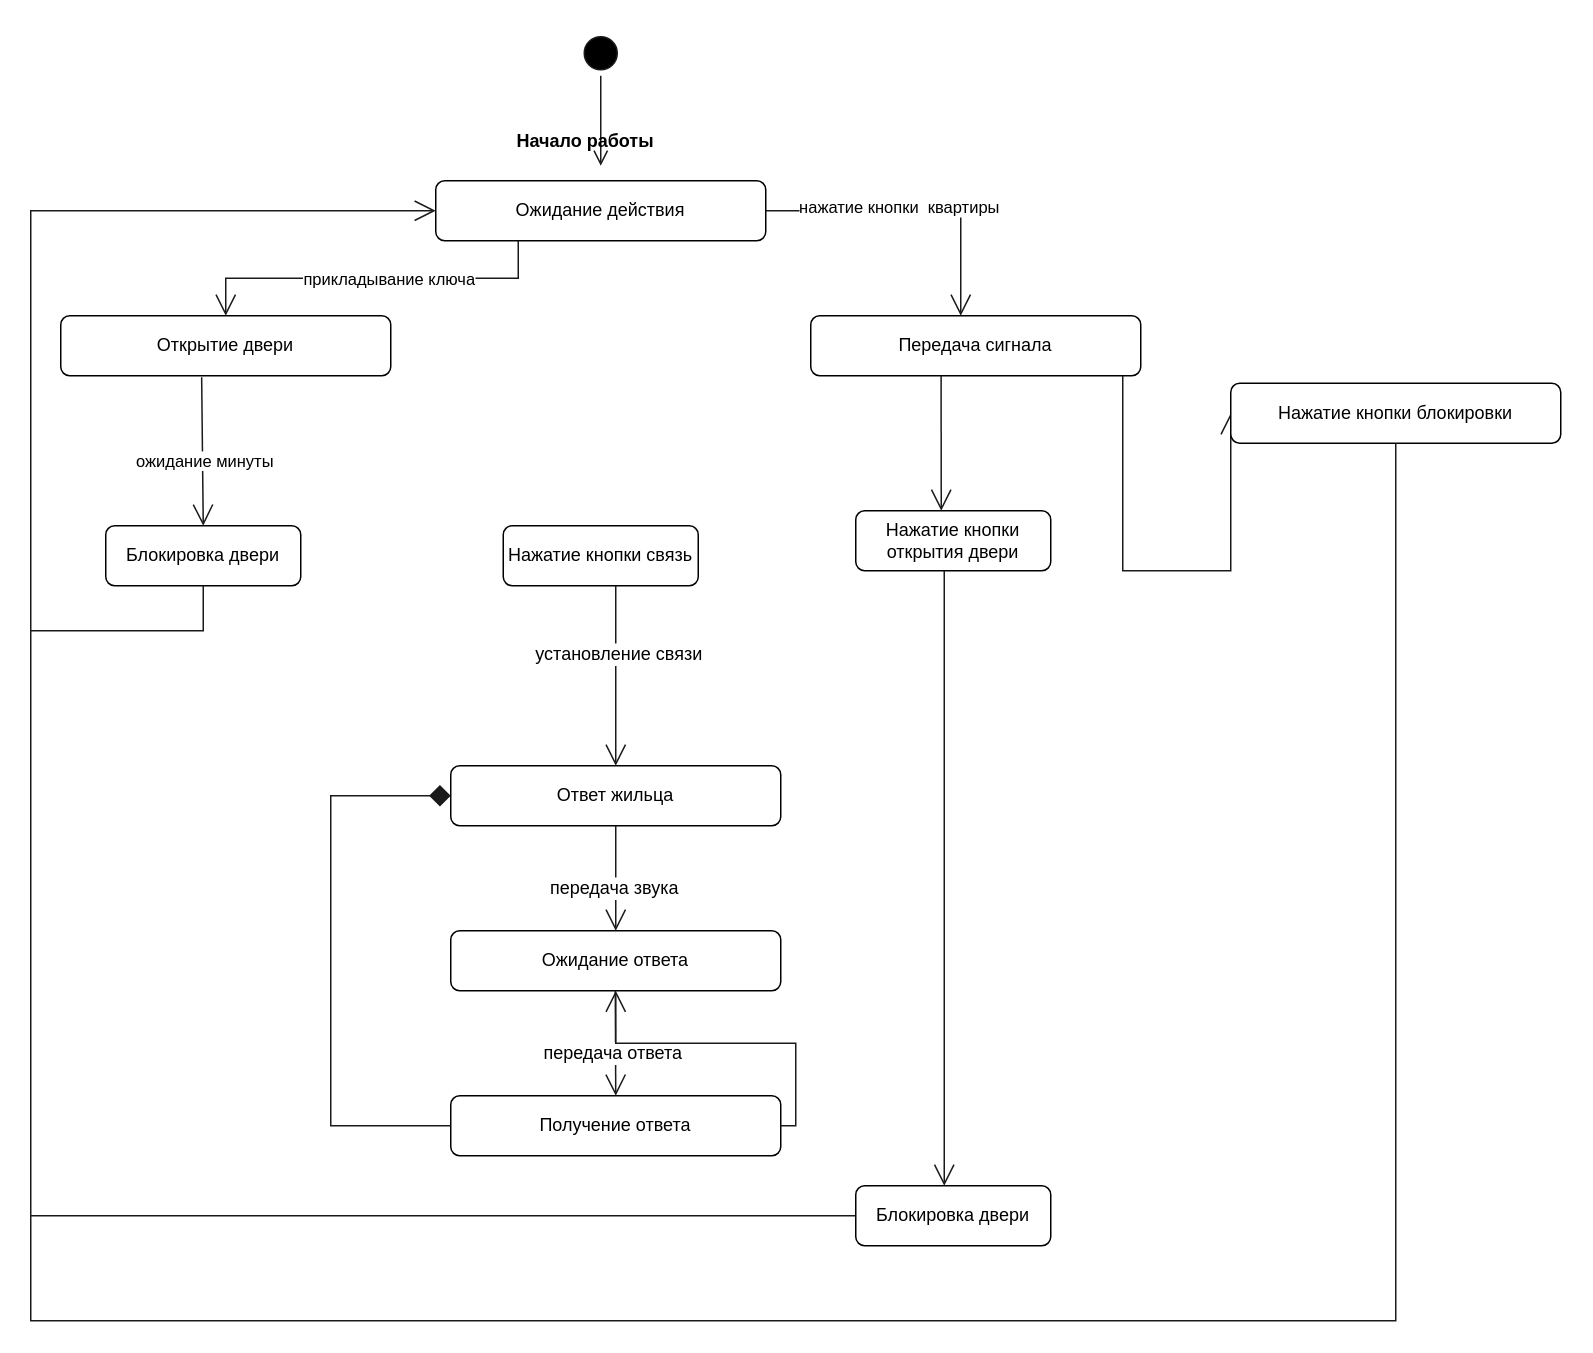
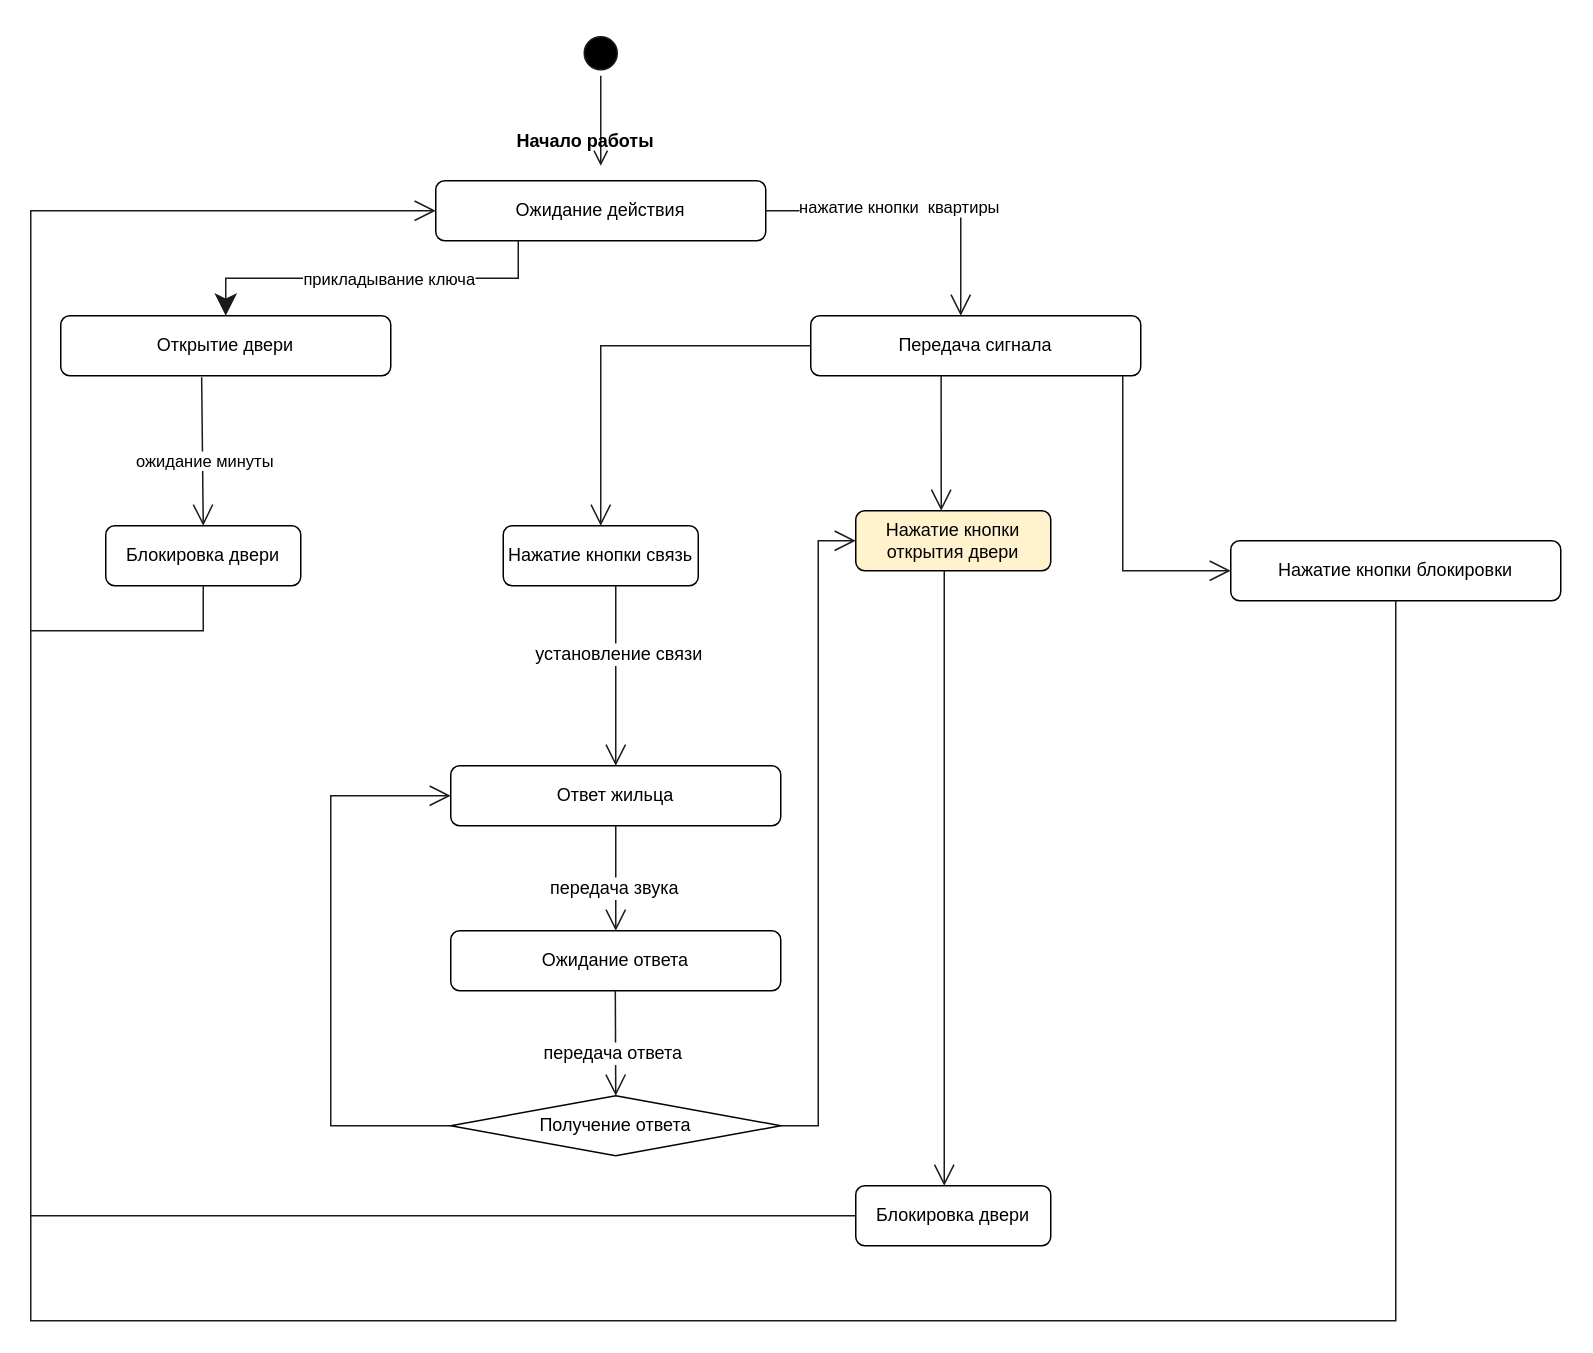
(226, 303) -> (226, 297)
none -> (618, 346)
(1396, 413) -> (1396, 571)
(953, 541) -> (953, 541)
(429, 796) -> (437, 796)
(750, 1043) -> (818, 829)
(616, 1126) -> (616, 1126)
